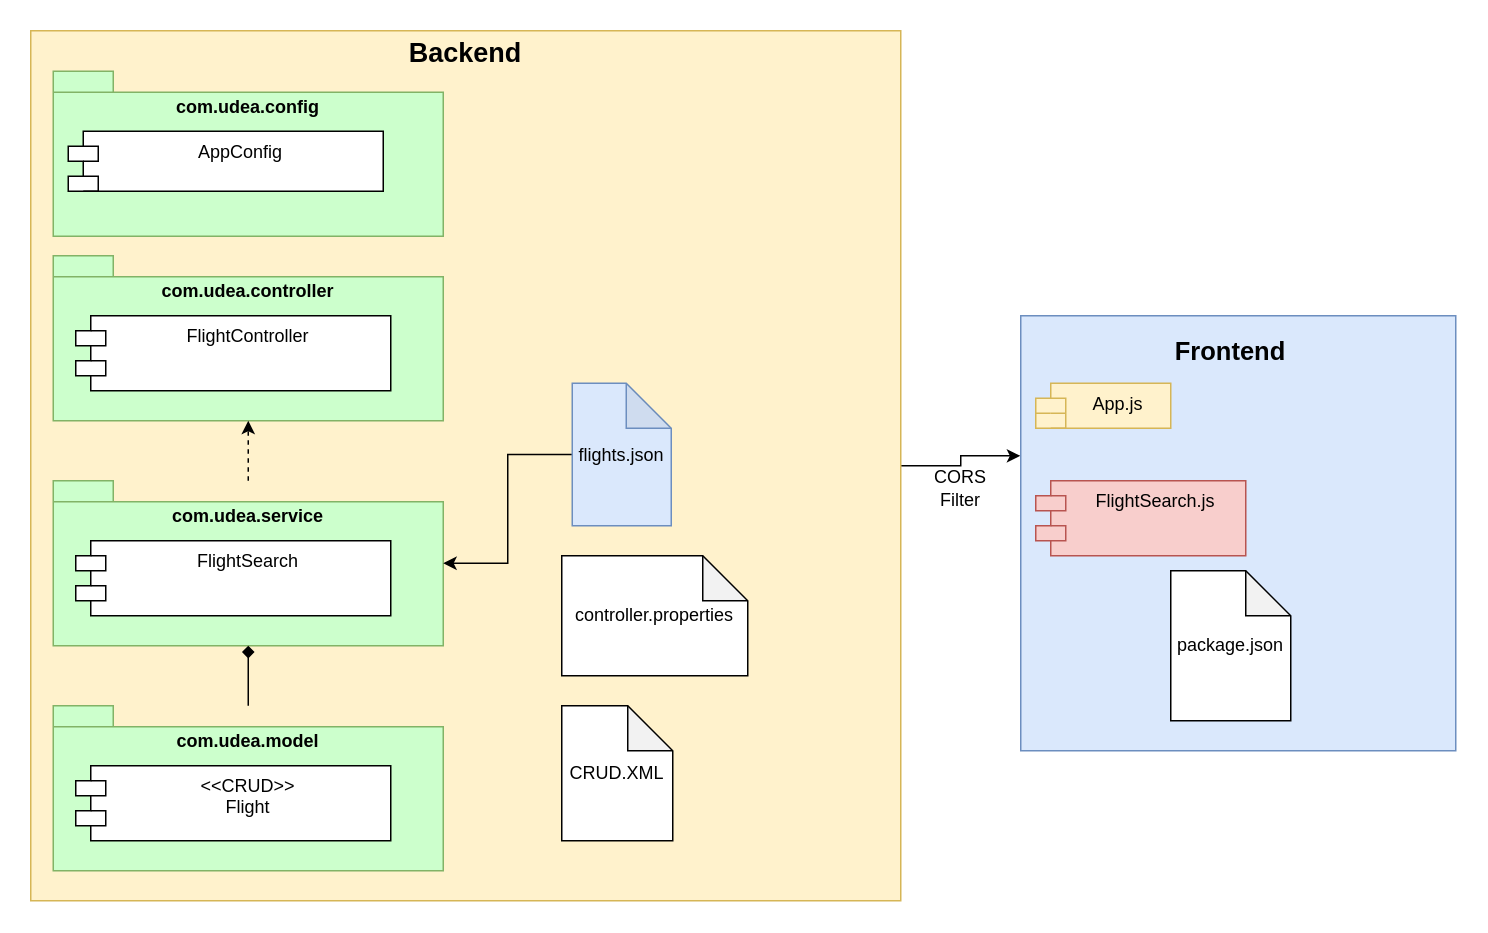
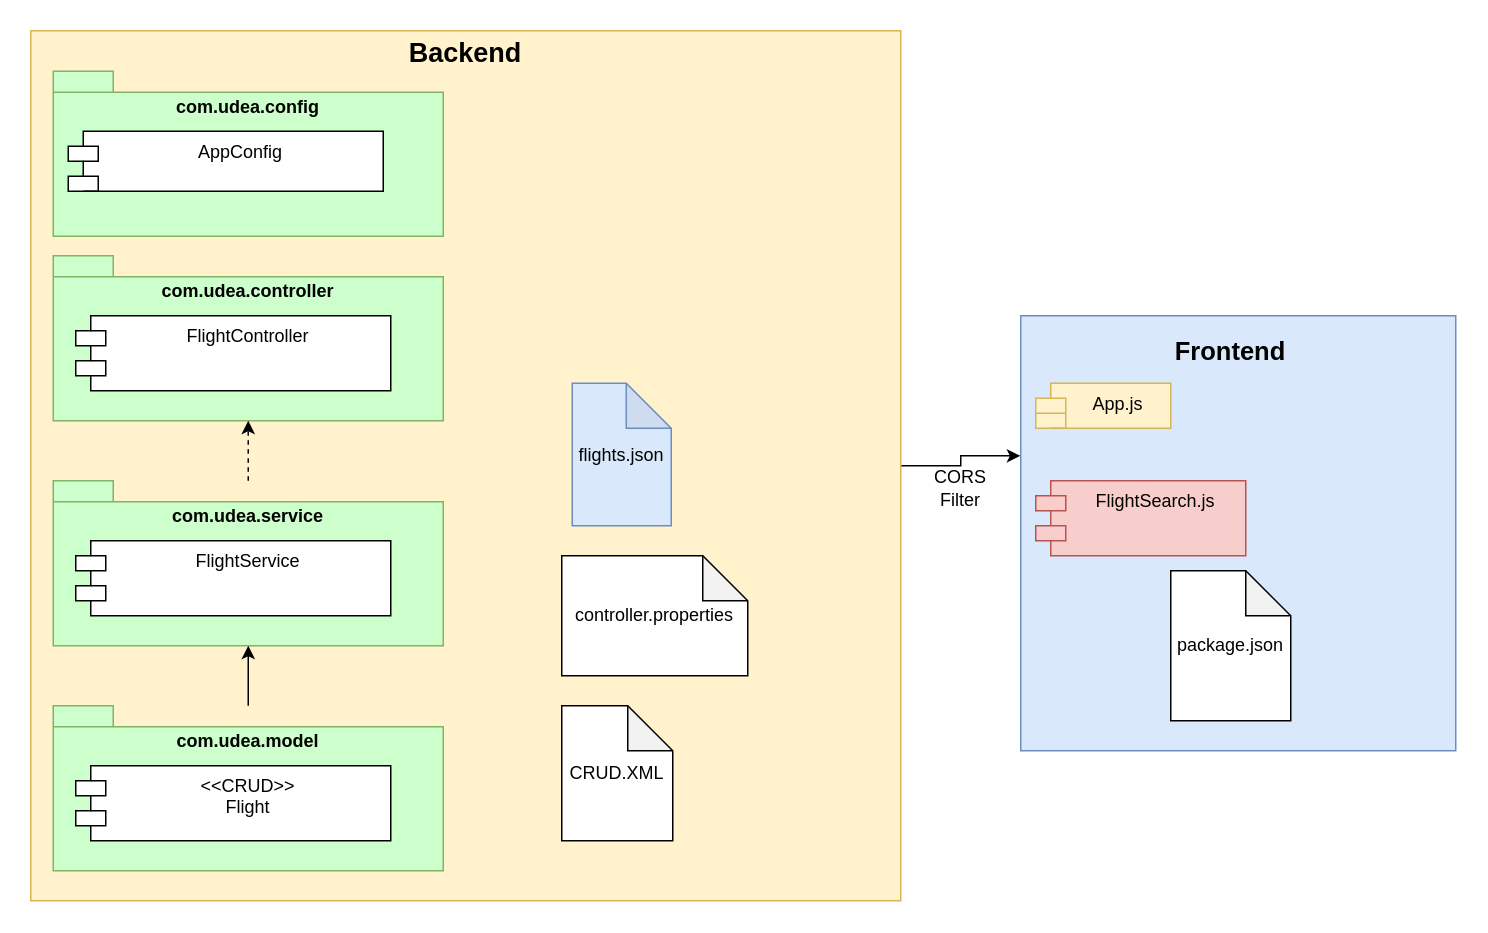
(508, 504) -> none
(248, 562) -> (248, 562)
(248, 658) -> (248, 657)
